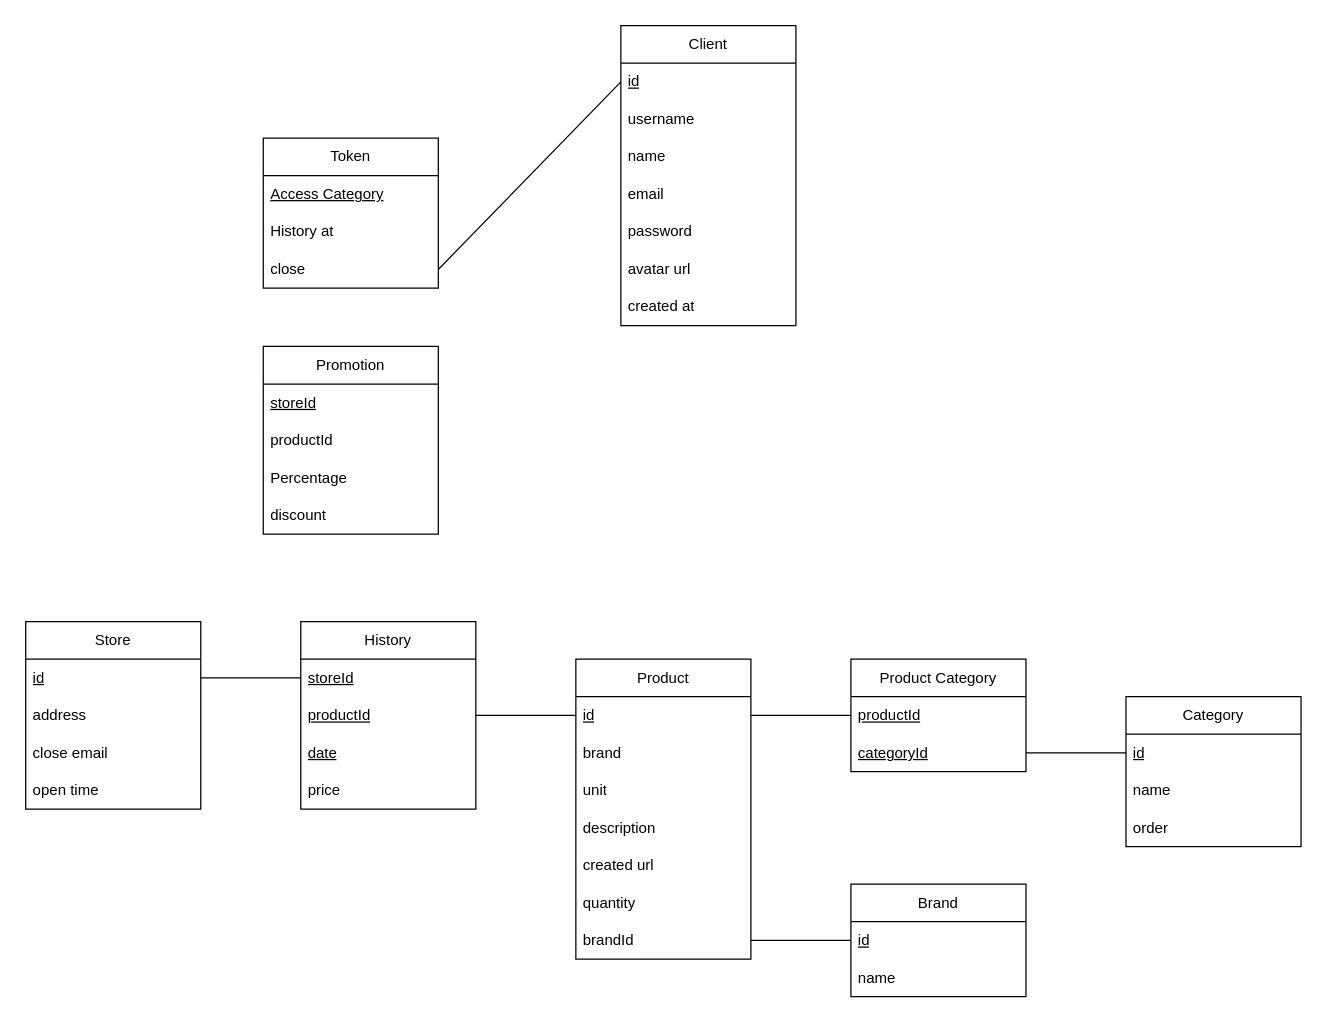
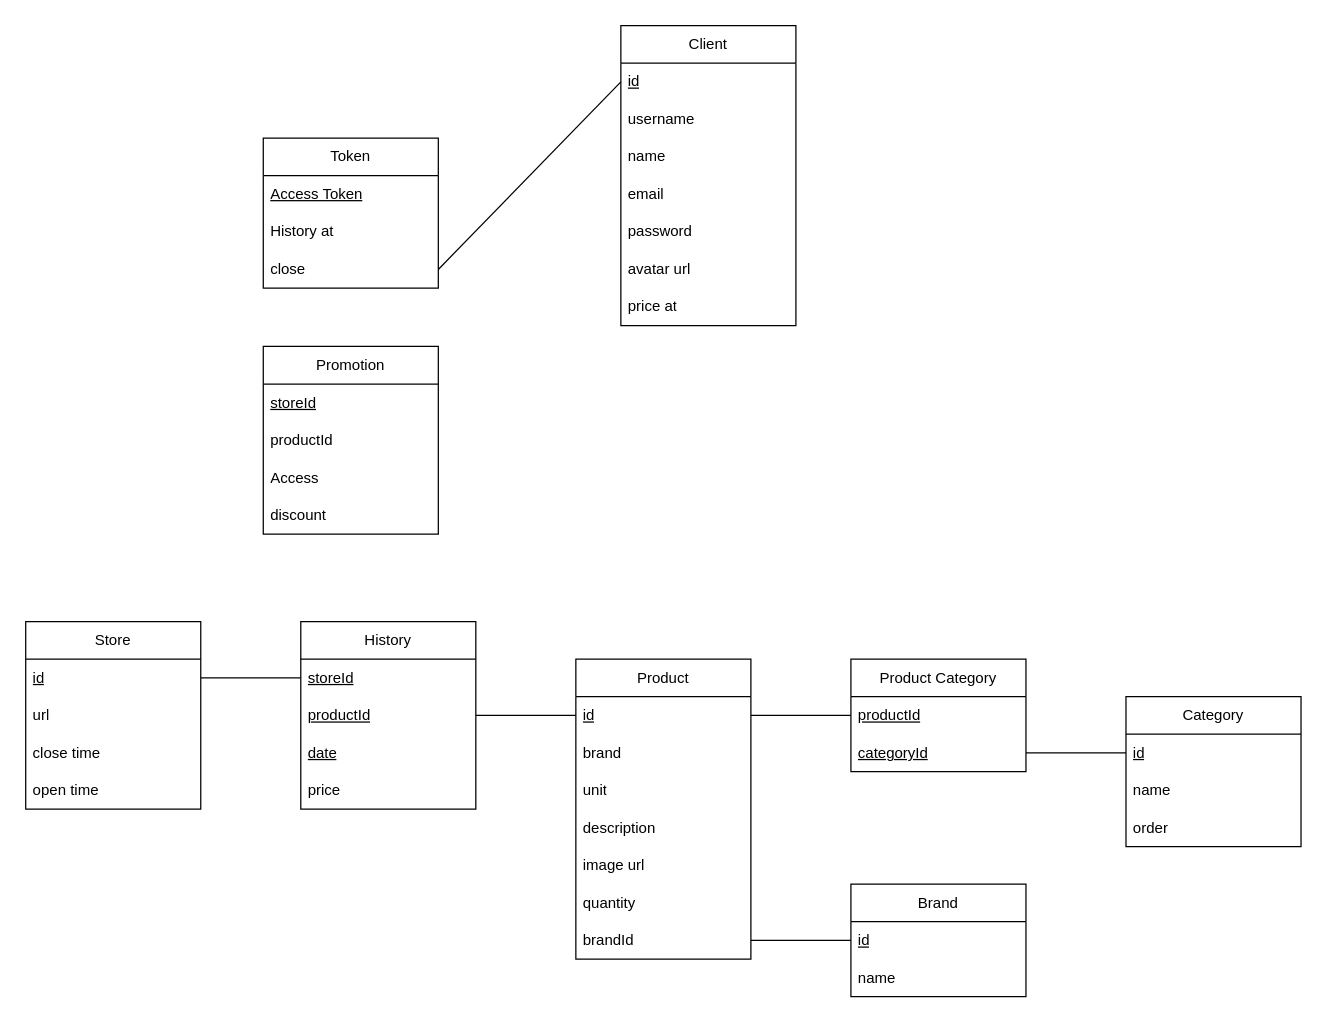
(332, 194) -> (319, 194)
(668, 307) -> (658, 307)
(313, 478) -> (296, 478)
(63, 716) -> (44, 716)
(72, 753) -> (69, 753)
(625, 866) -> (615, 866)
